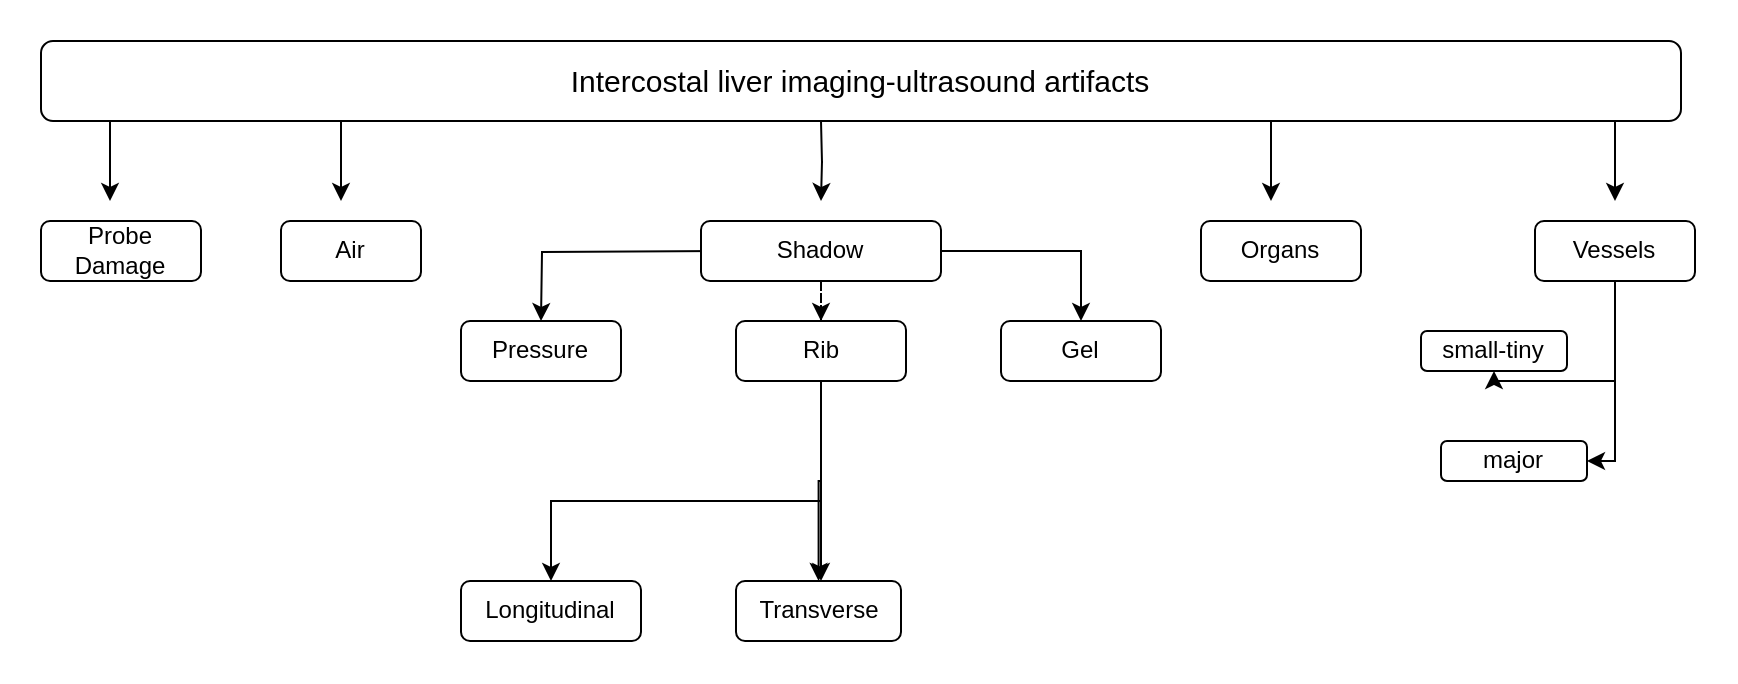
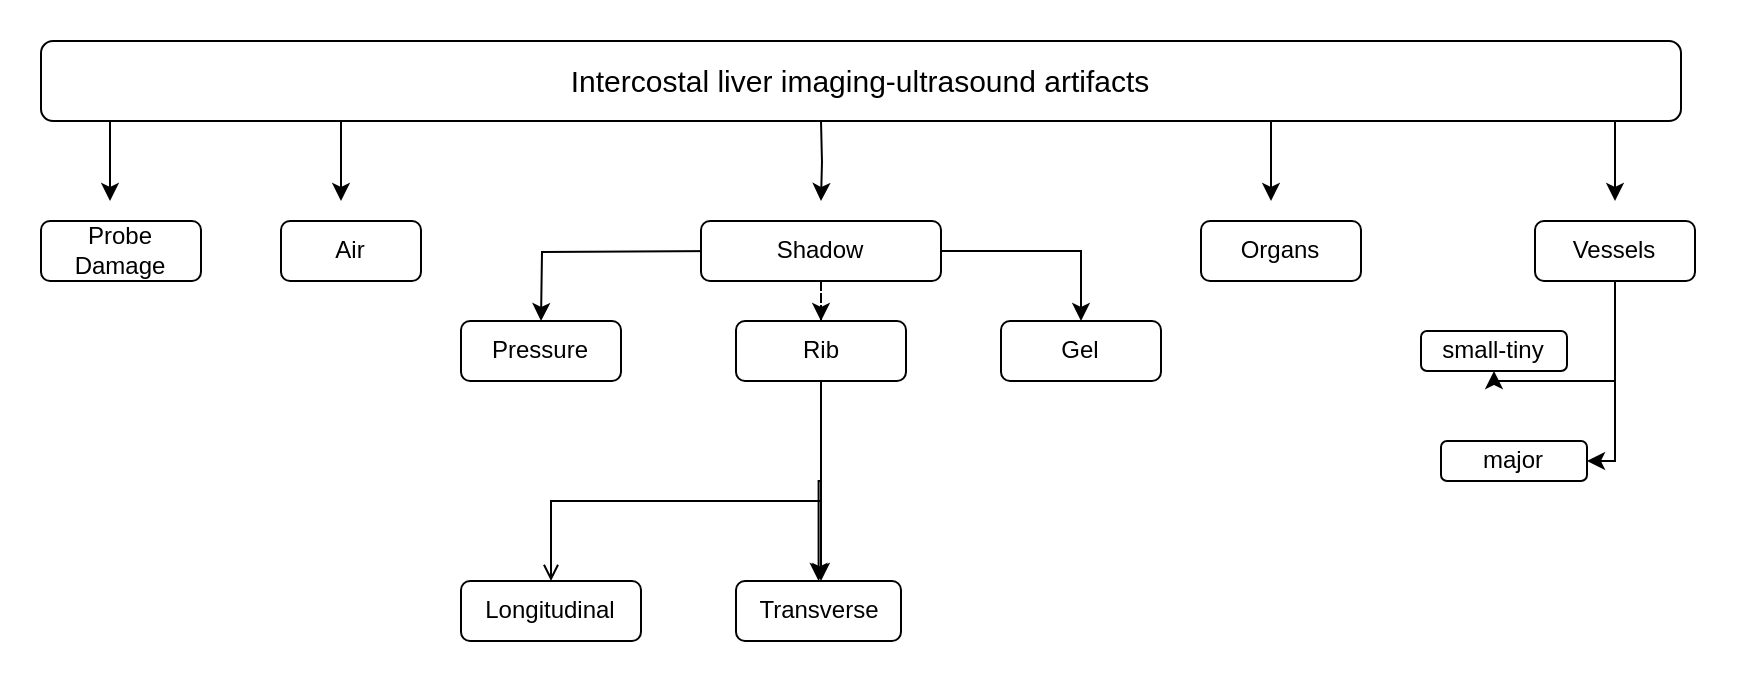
(551, 566) -> (551, 568)
